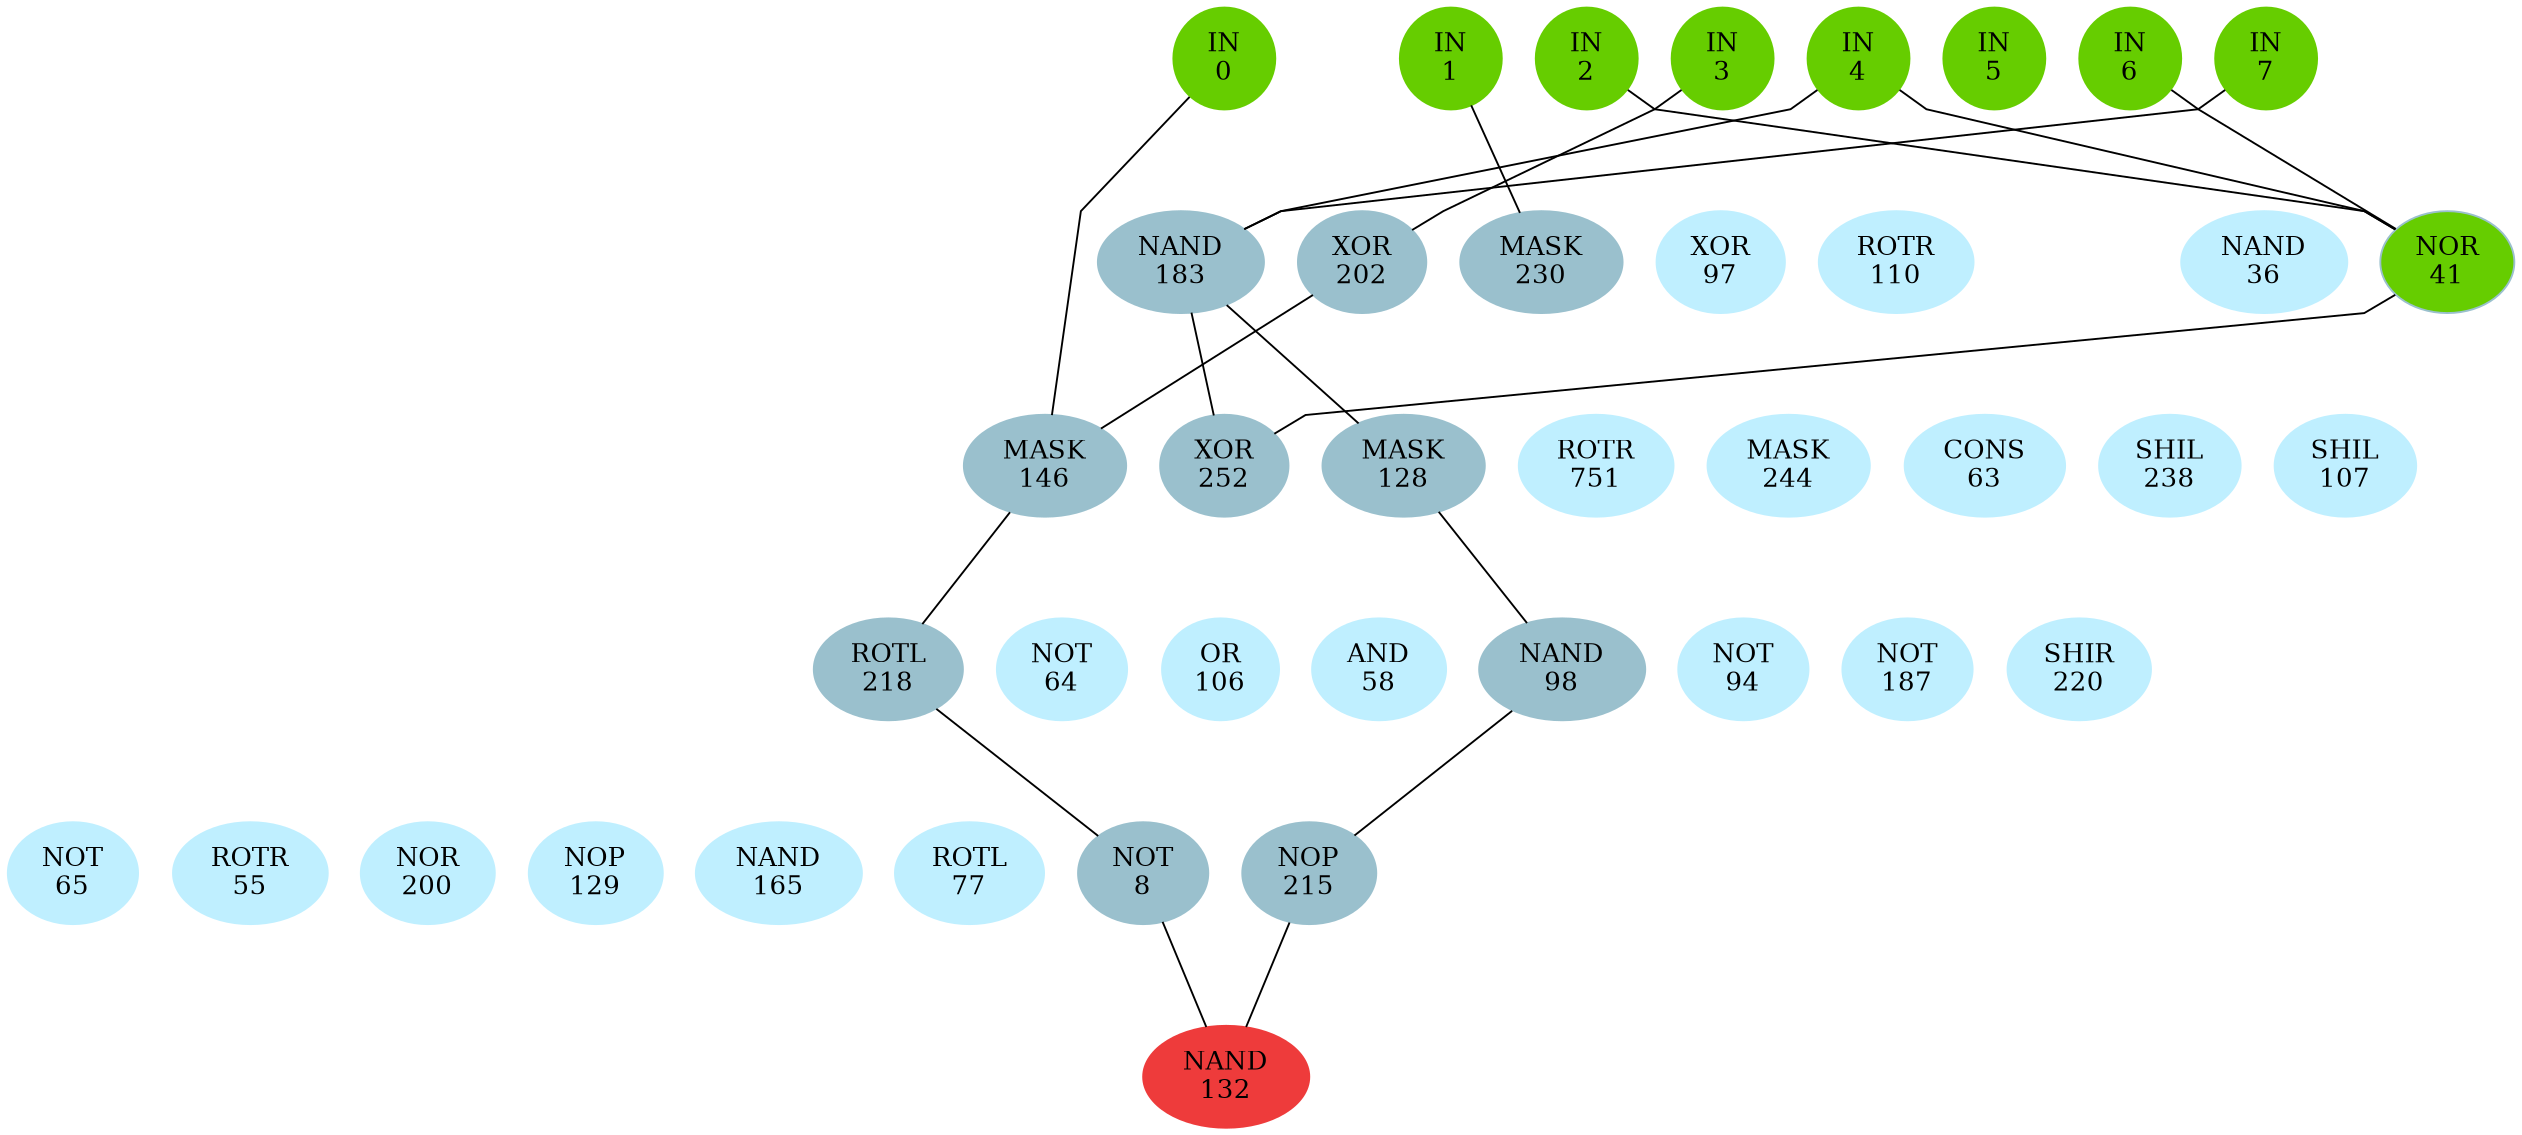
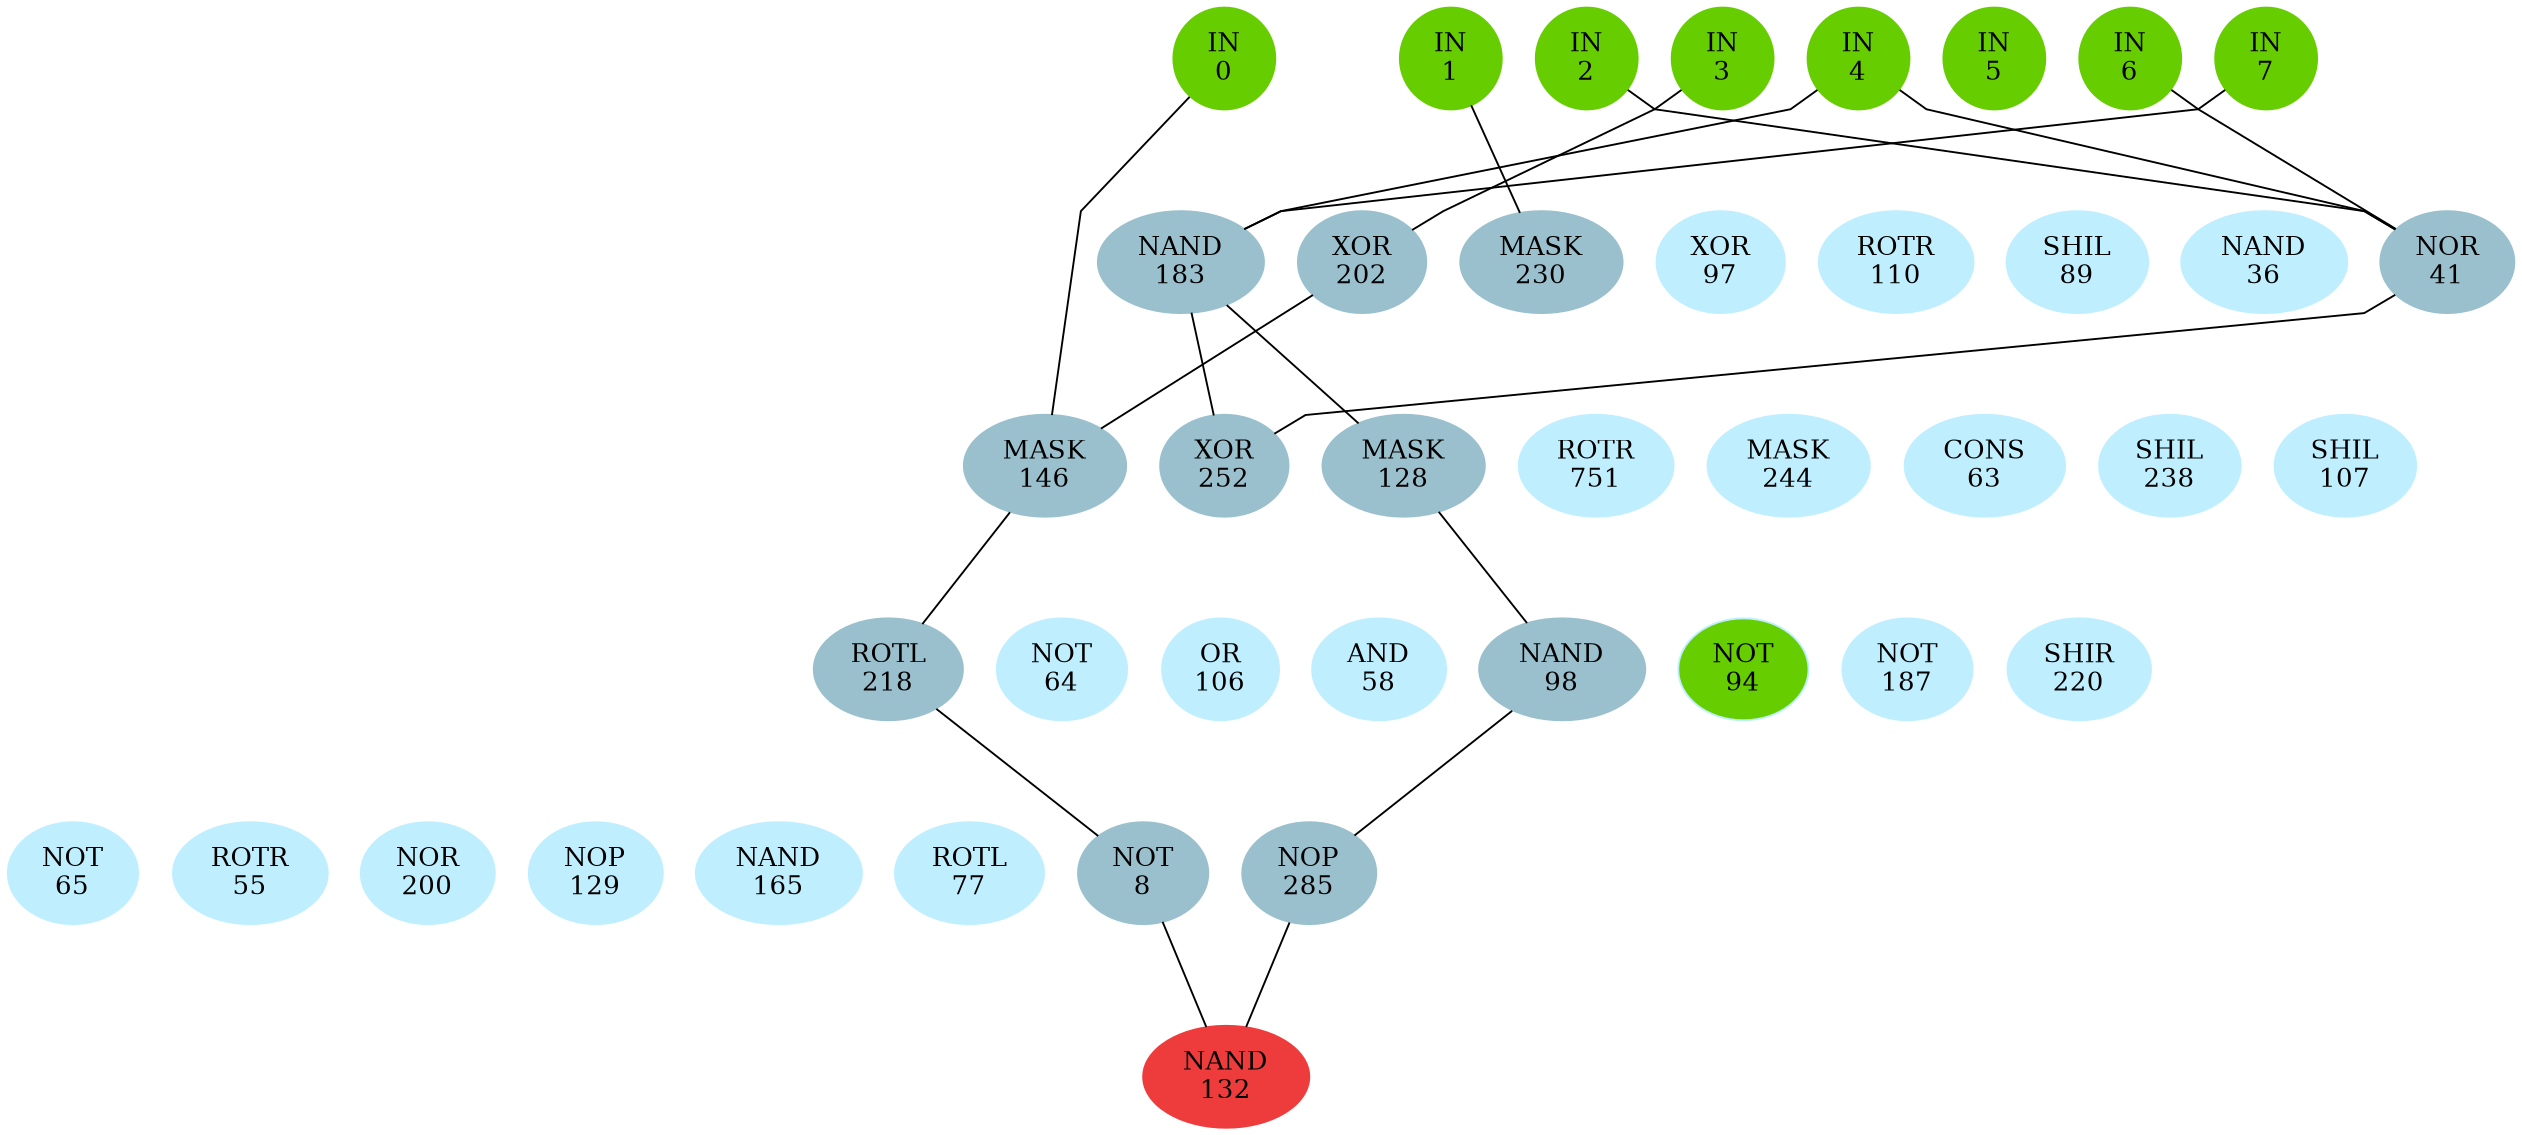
none -> (2077, 262)
(2447, 262) -> (2447, 262)
(1743, 669) -> (1743, 669)
(1309, 873) -> (1309, 873)
